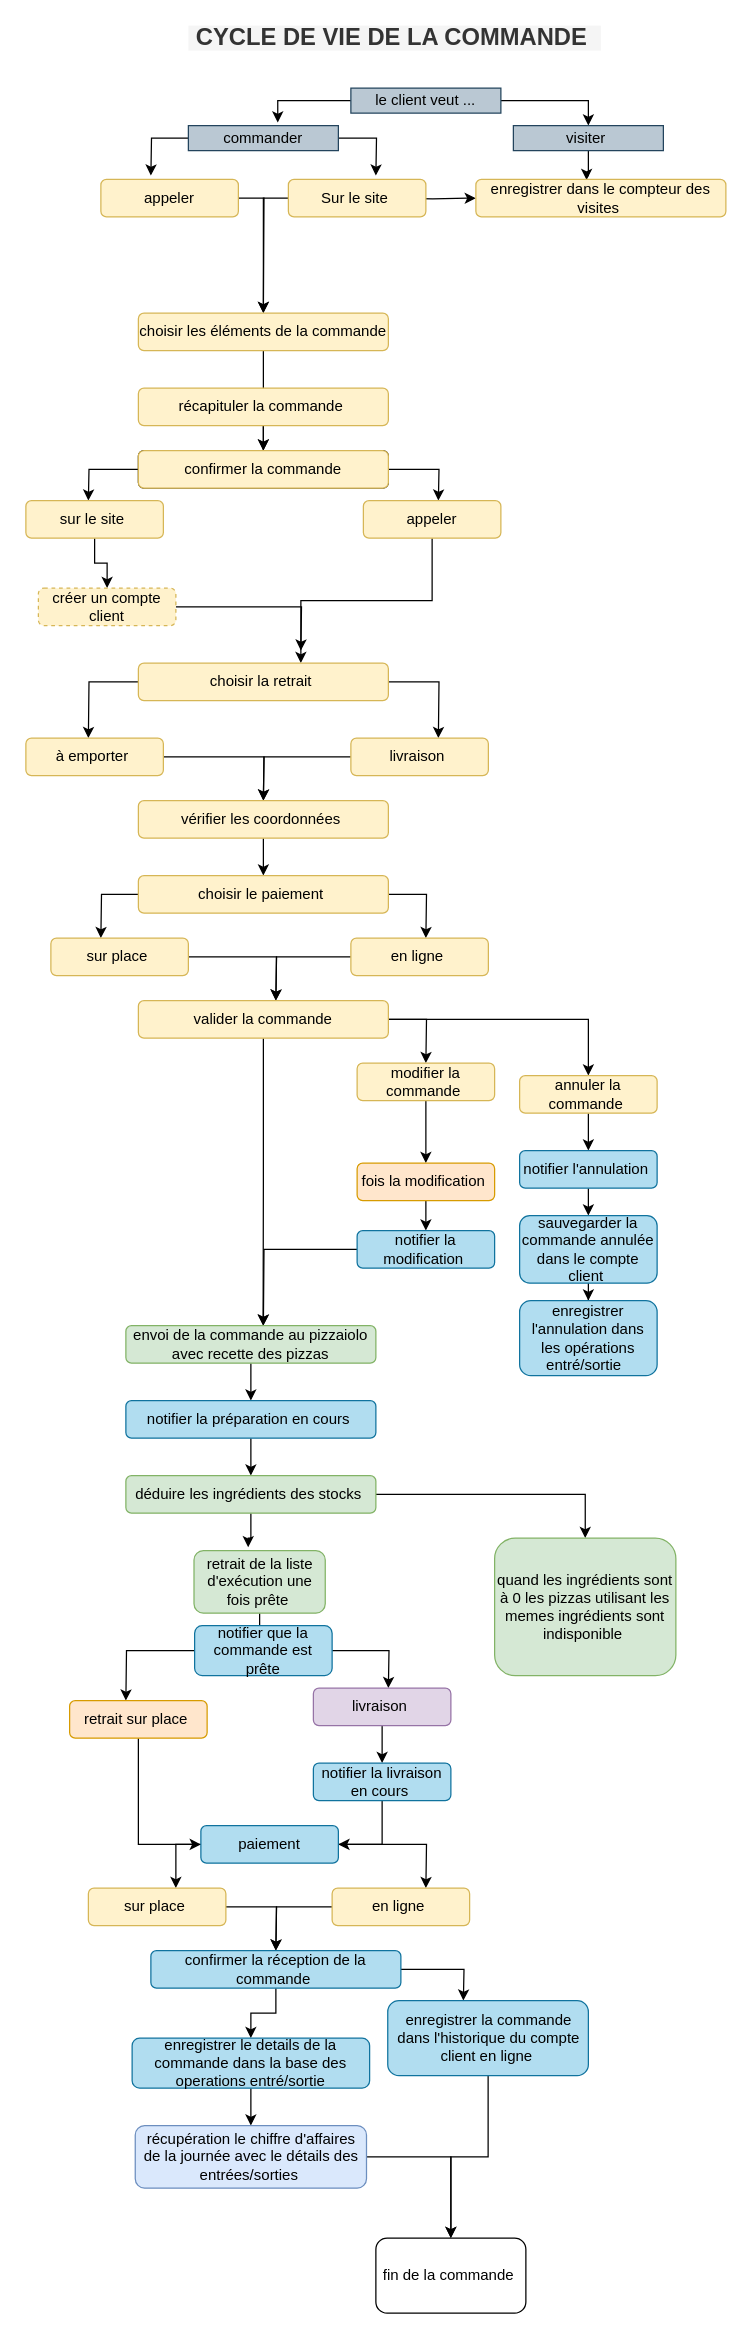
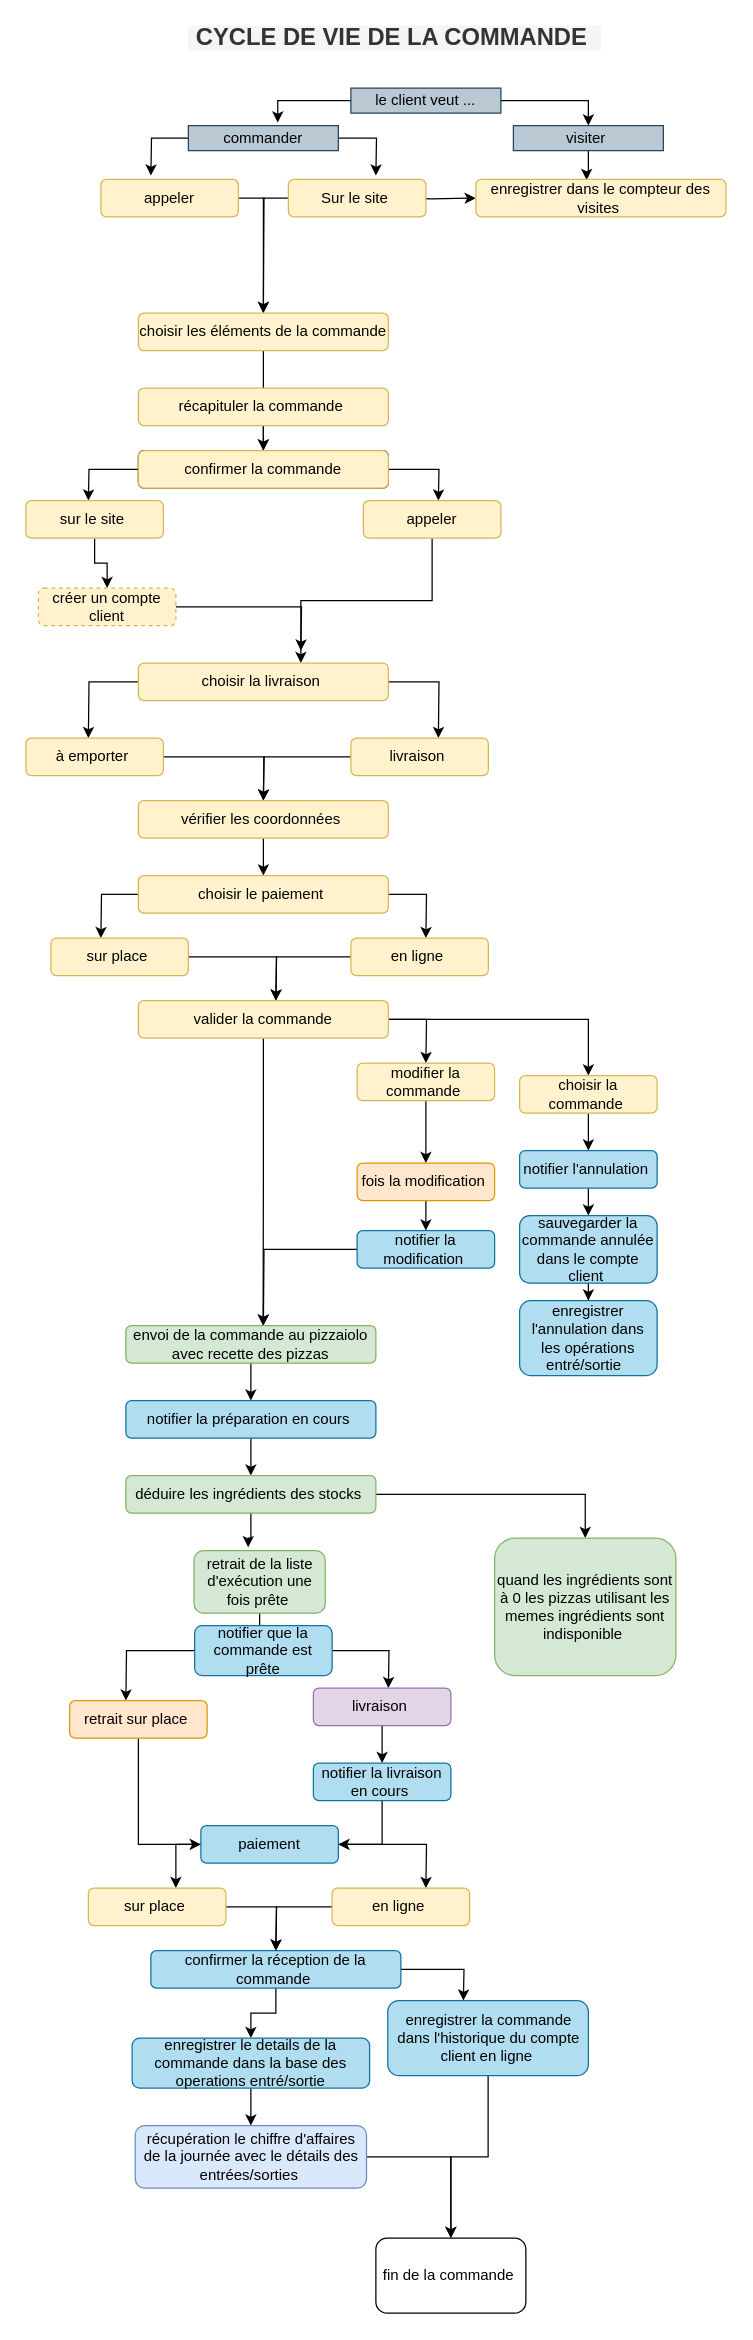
(263, 682) -> (263, 682)
(588, 1094) -> (588, 1094)
